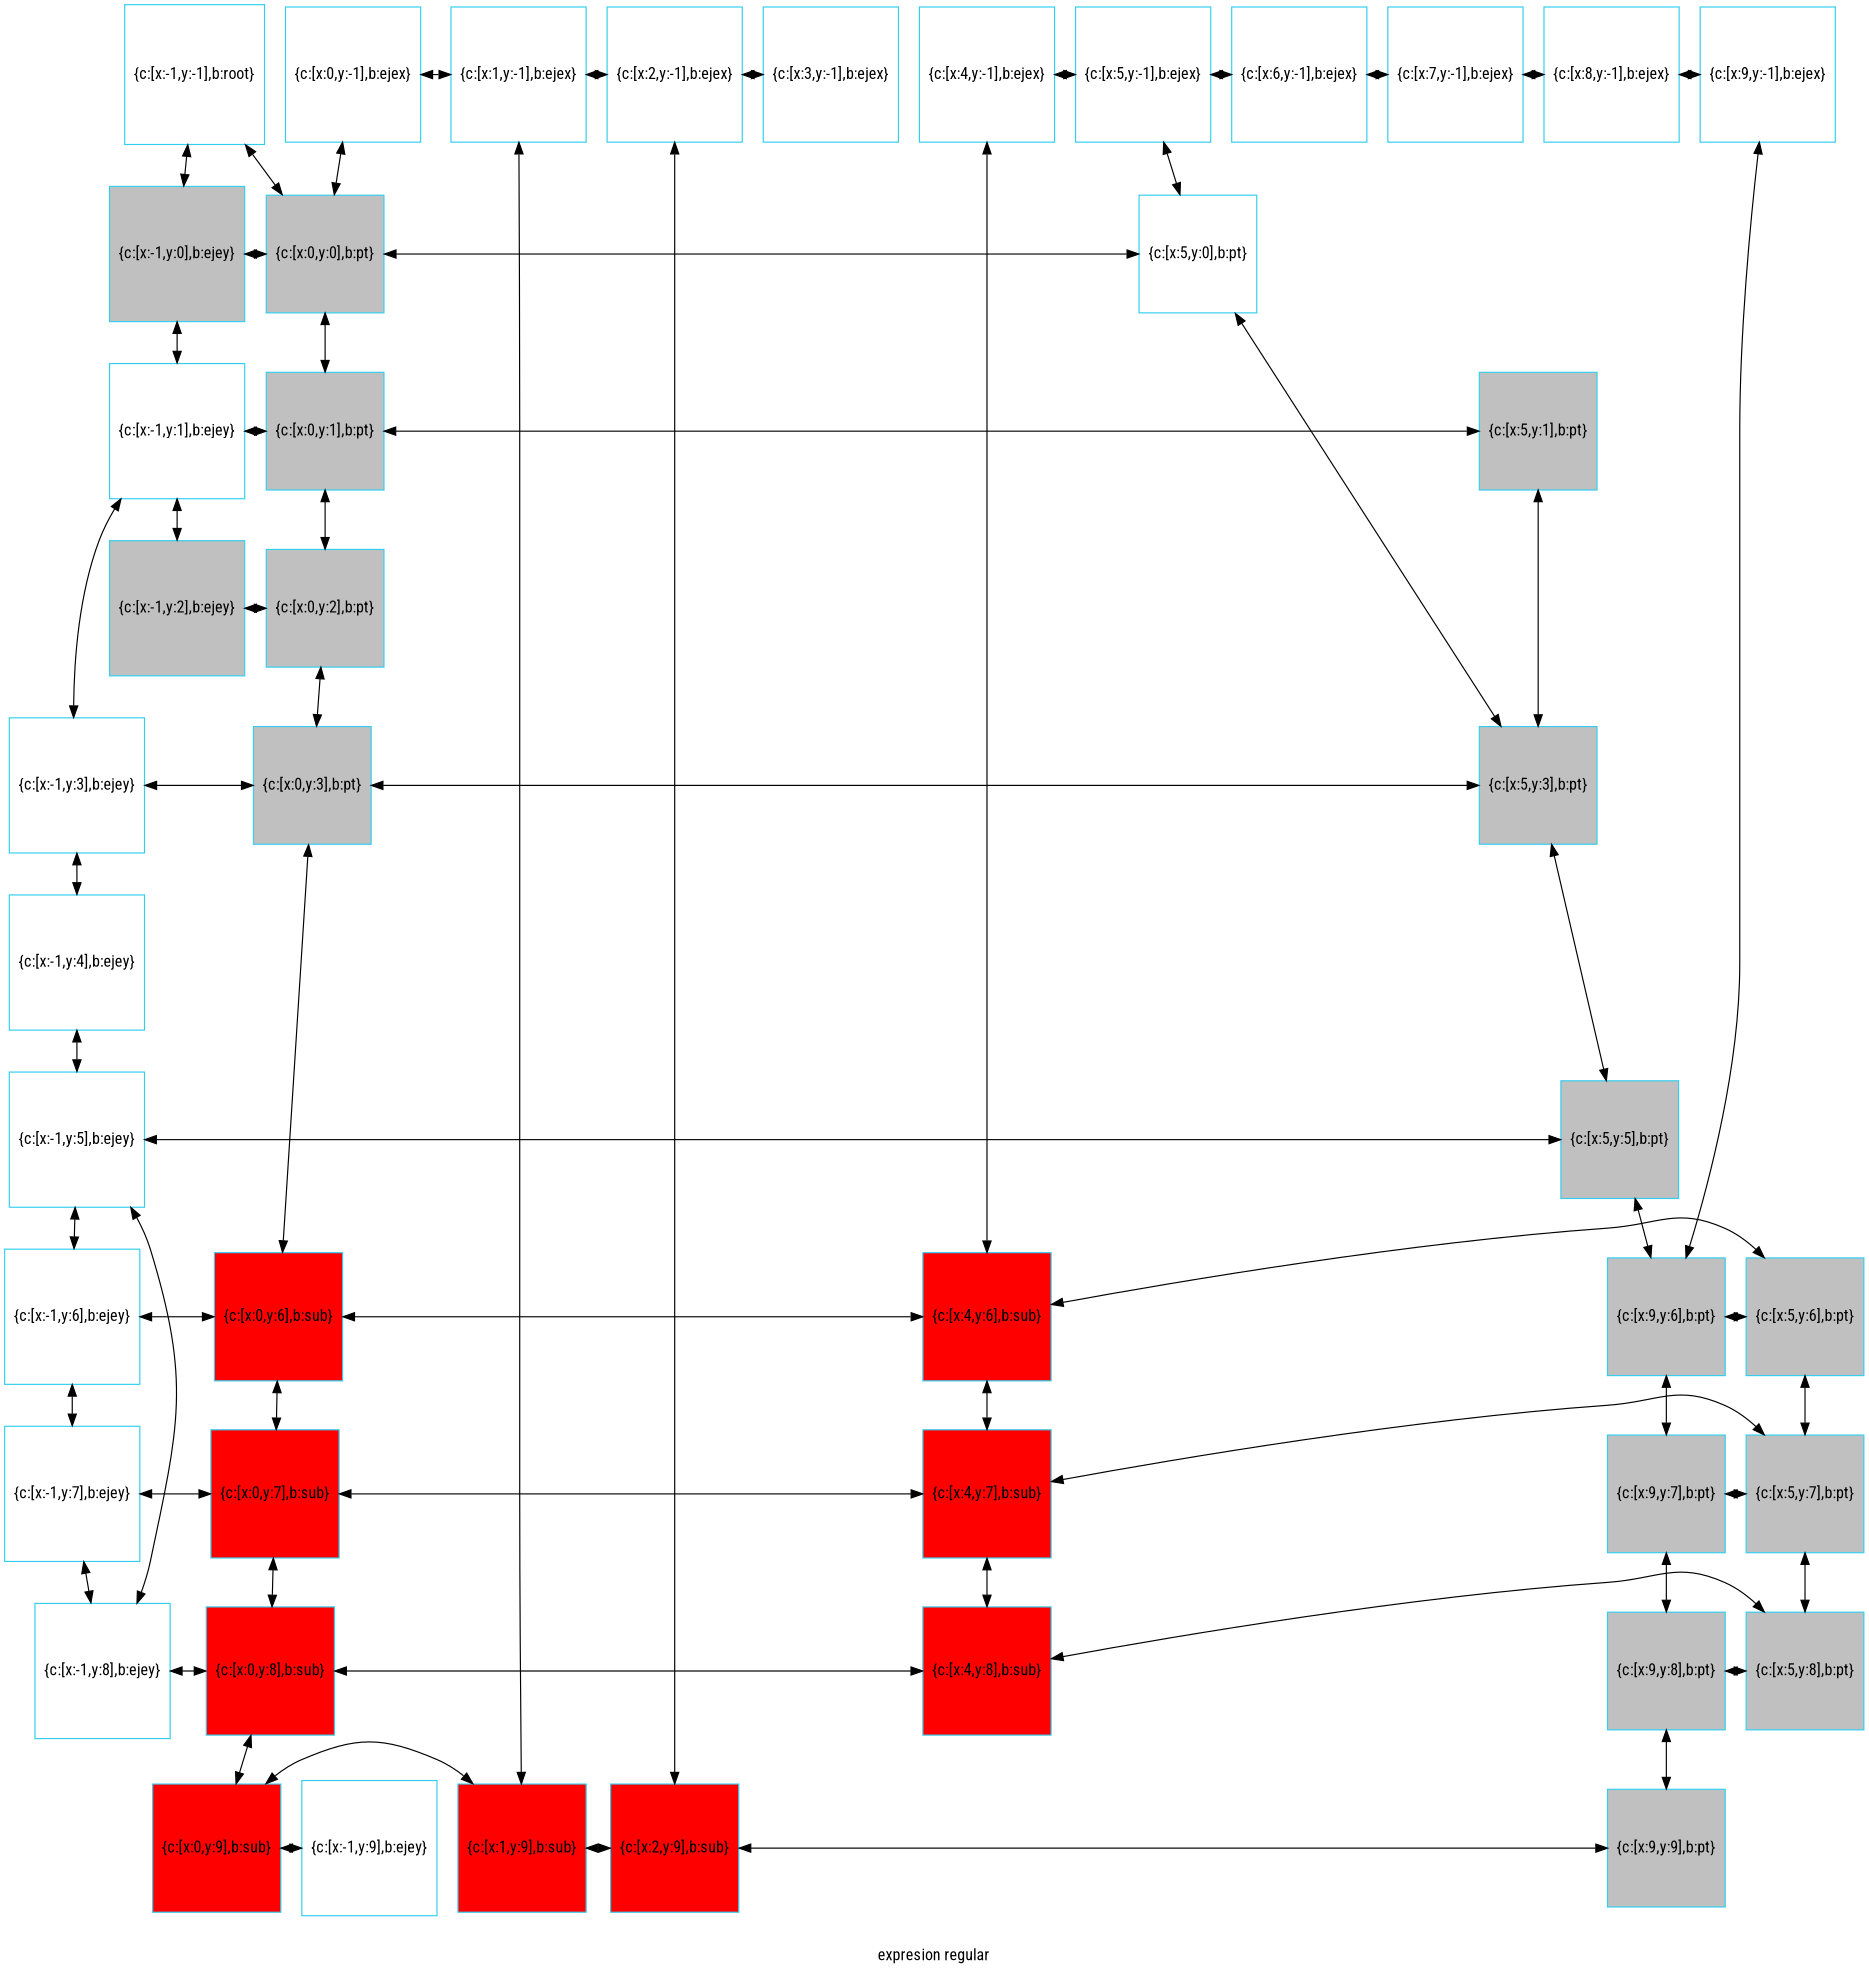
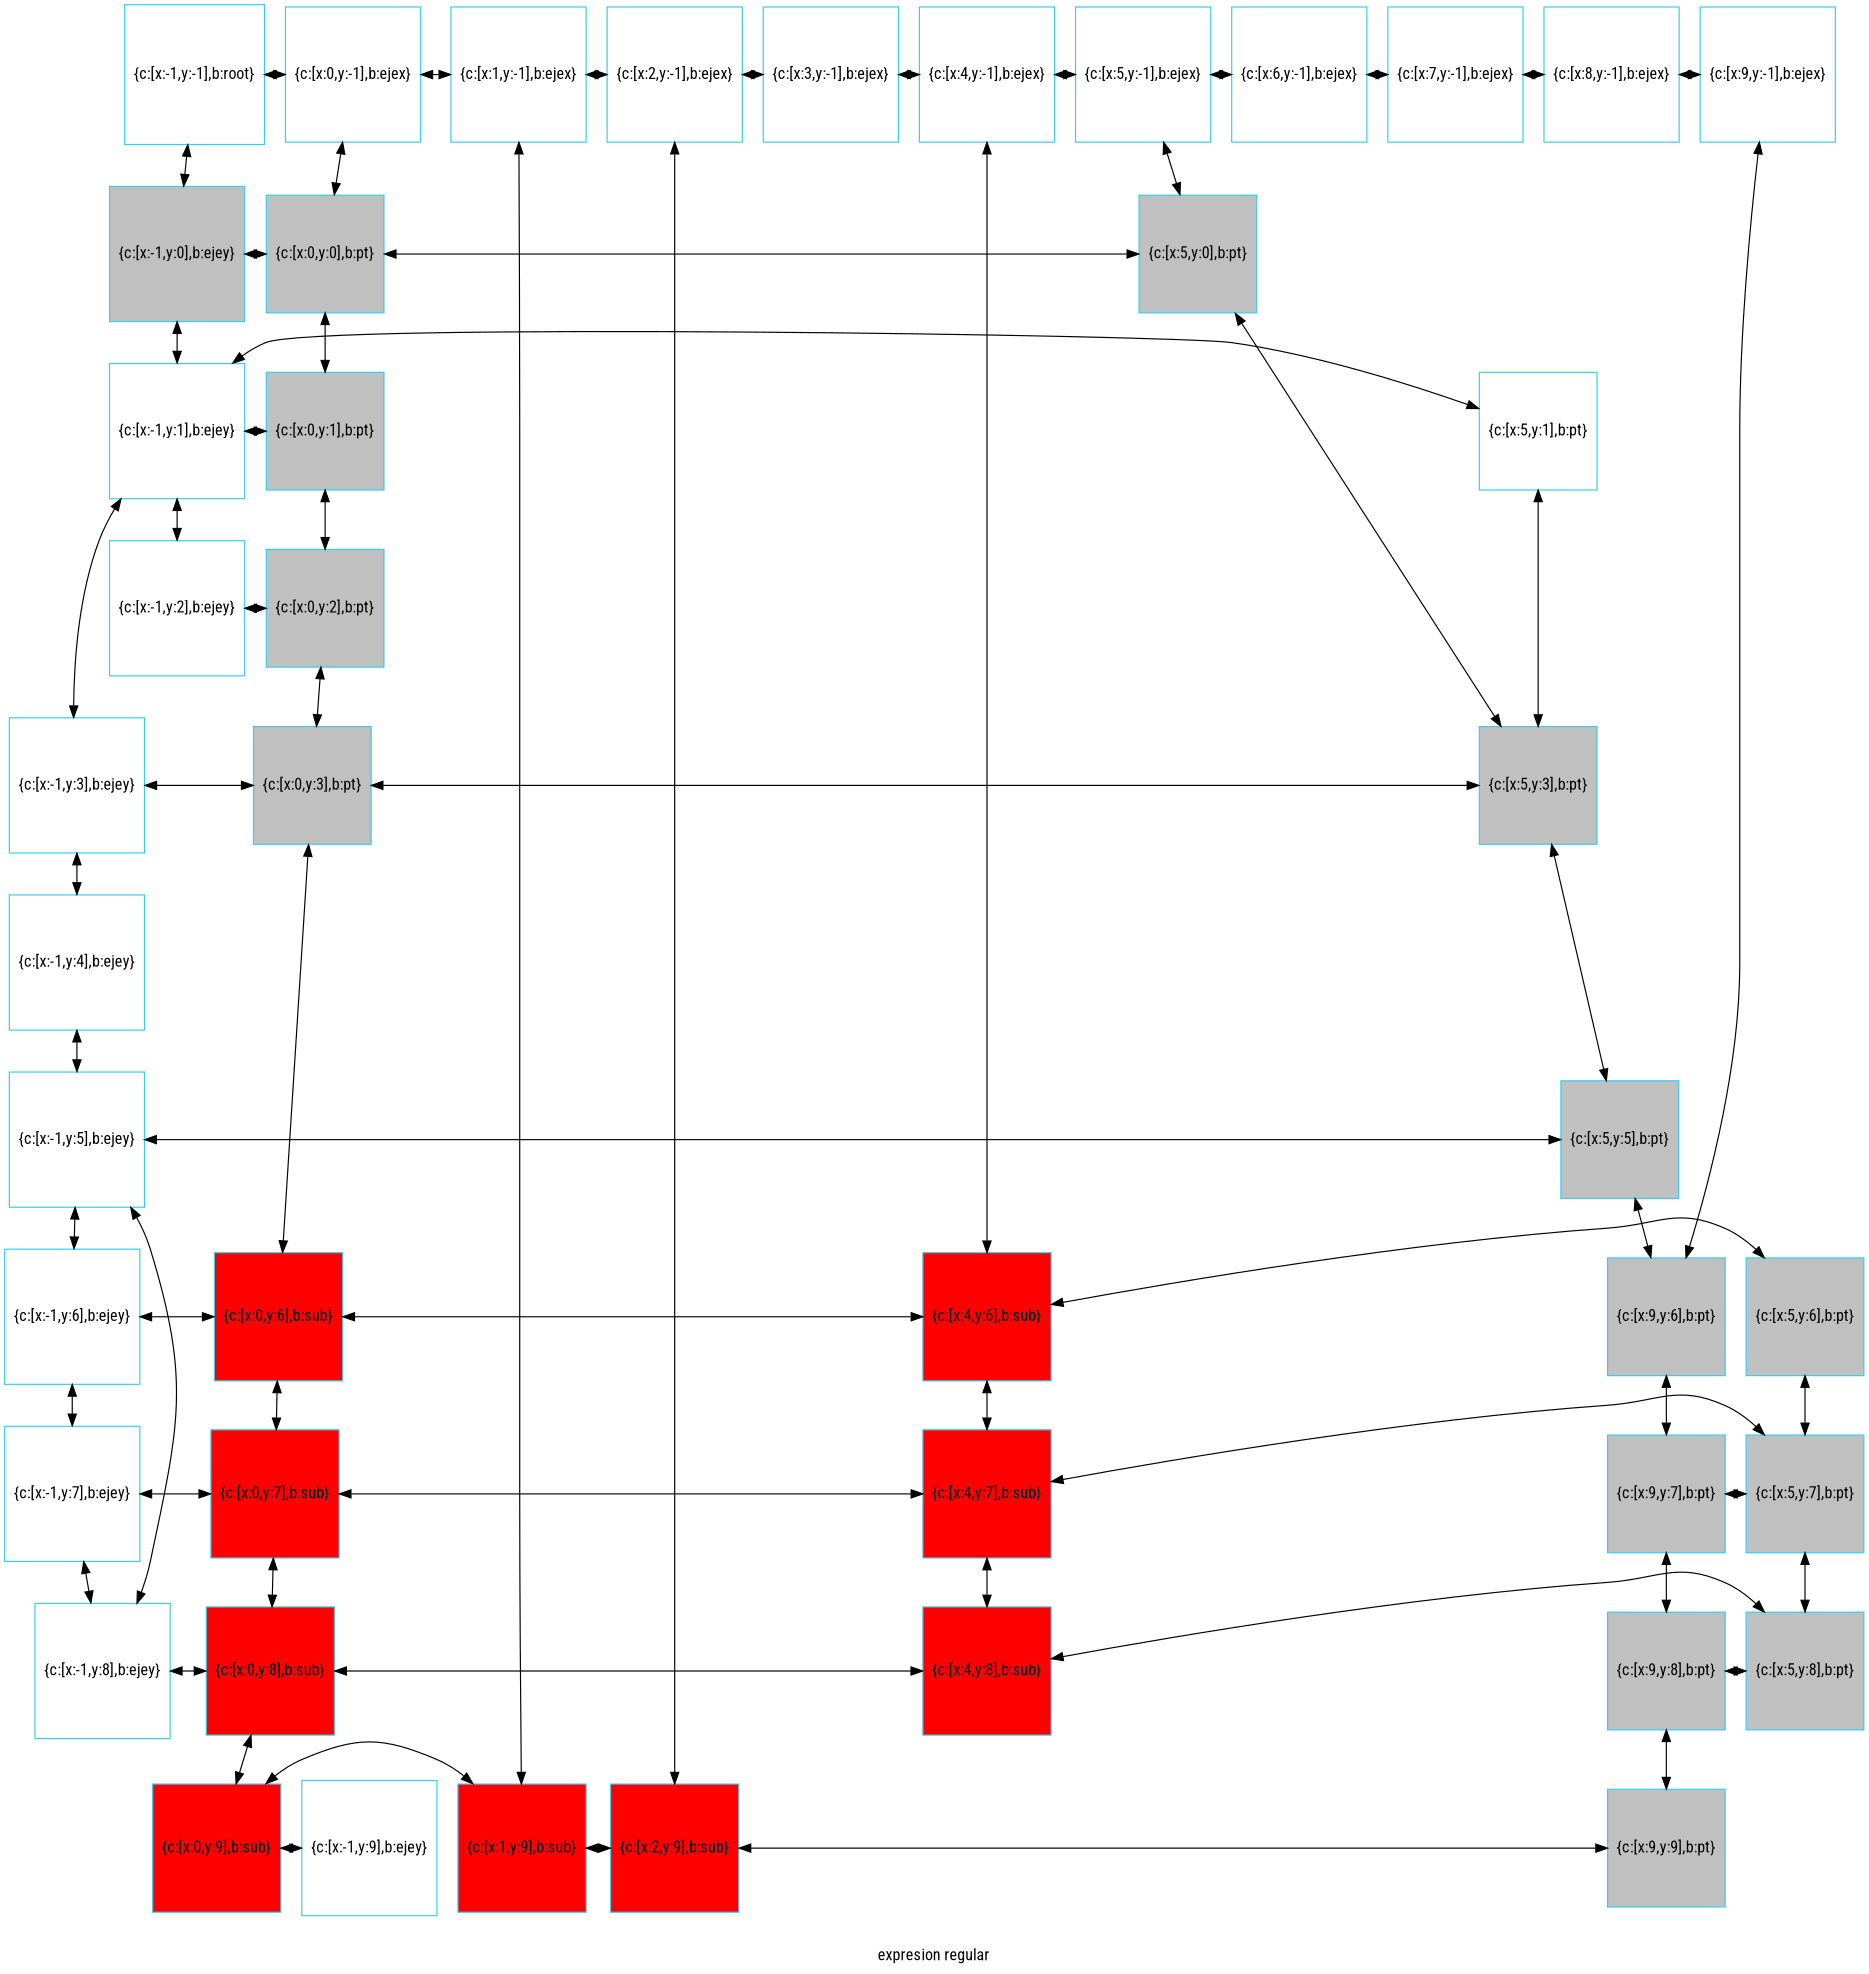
none -> (910, 75)
(264, 170) -> (277, 75)
(1198, 254) -> (1198, 254)
(931, 431) -> (857, 333)
(1538, 431) -> (1538, 431)
(177, 608) -> (177, 608)
(1738, 1317) -> none
